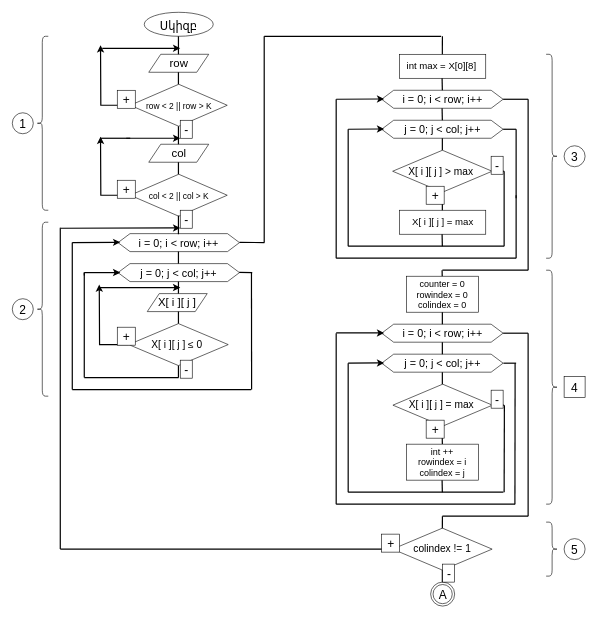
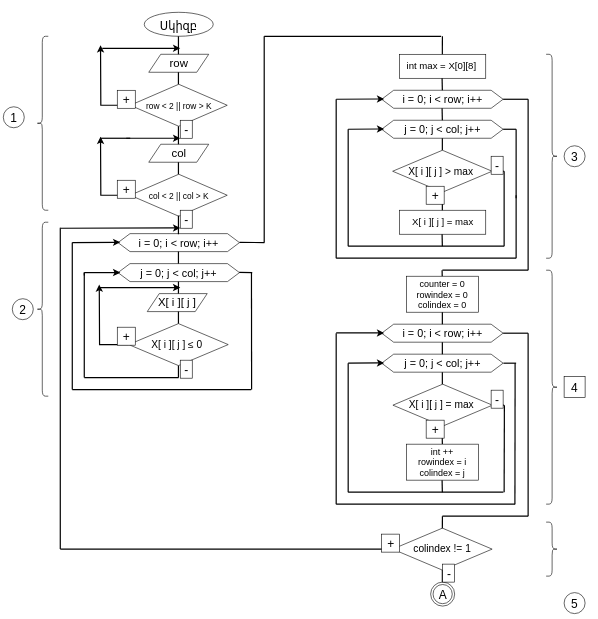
(23, 123) -> (14, 117)
(575, 549) -> (575, 603)
